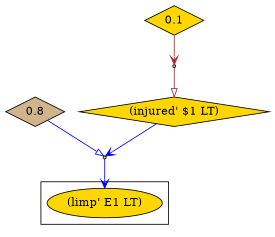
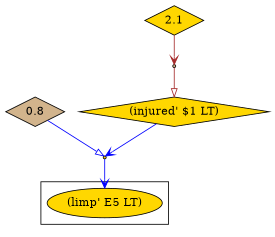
(174, 20) -> (174, 20)
(105, 203) -> (105, 203)
